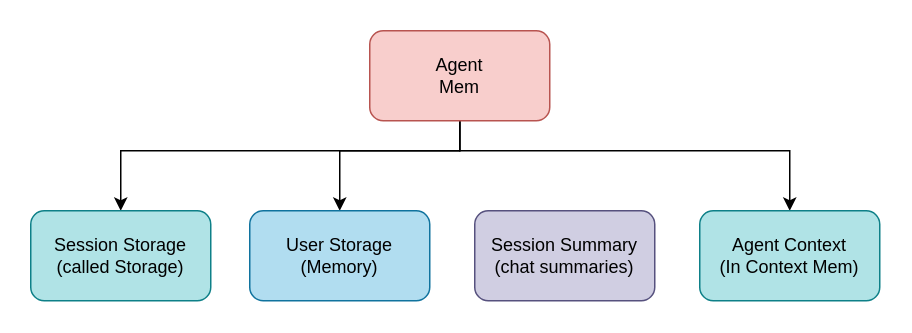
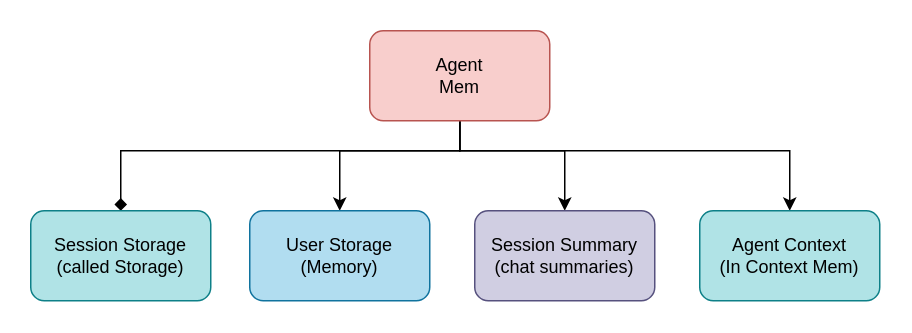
none -> (565, 177)
(121, 199) -> (121, 198)
